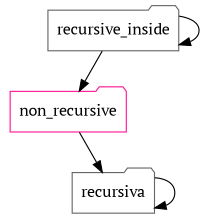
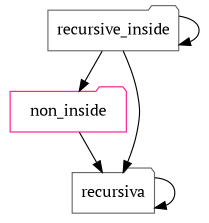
none -> (139, 106)
(68, 112) -> (68, 112)
